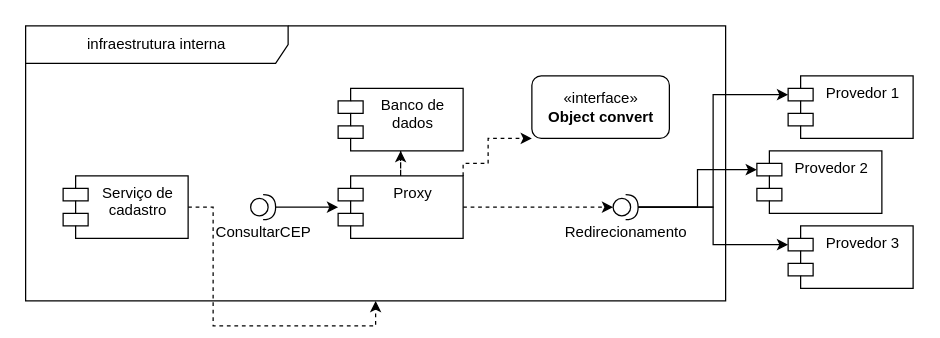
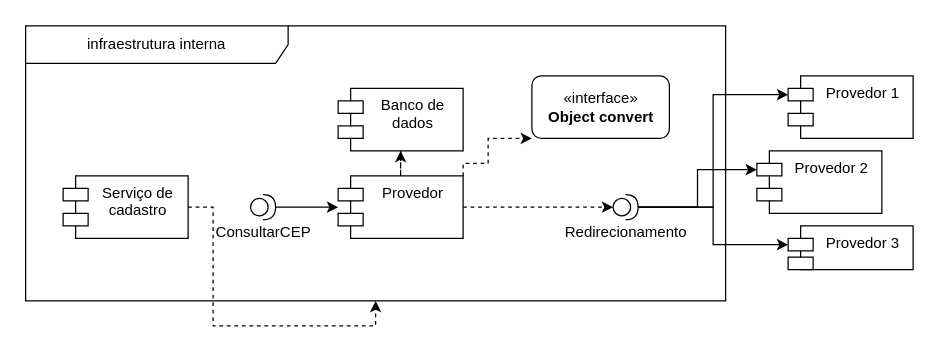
(413, 193) -> (413, 193)
(851, 257) -> (851, 248)
